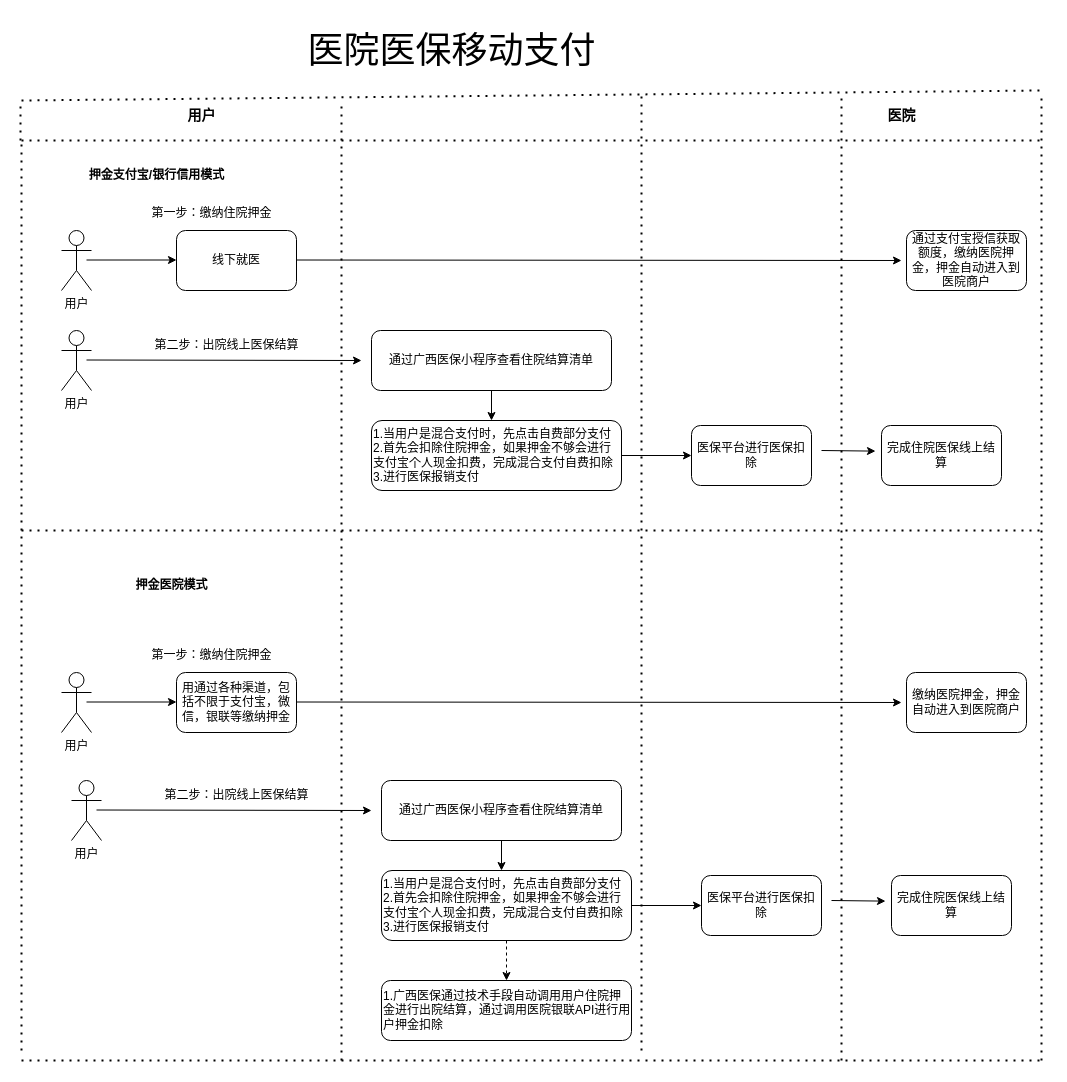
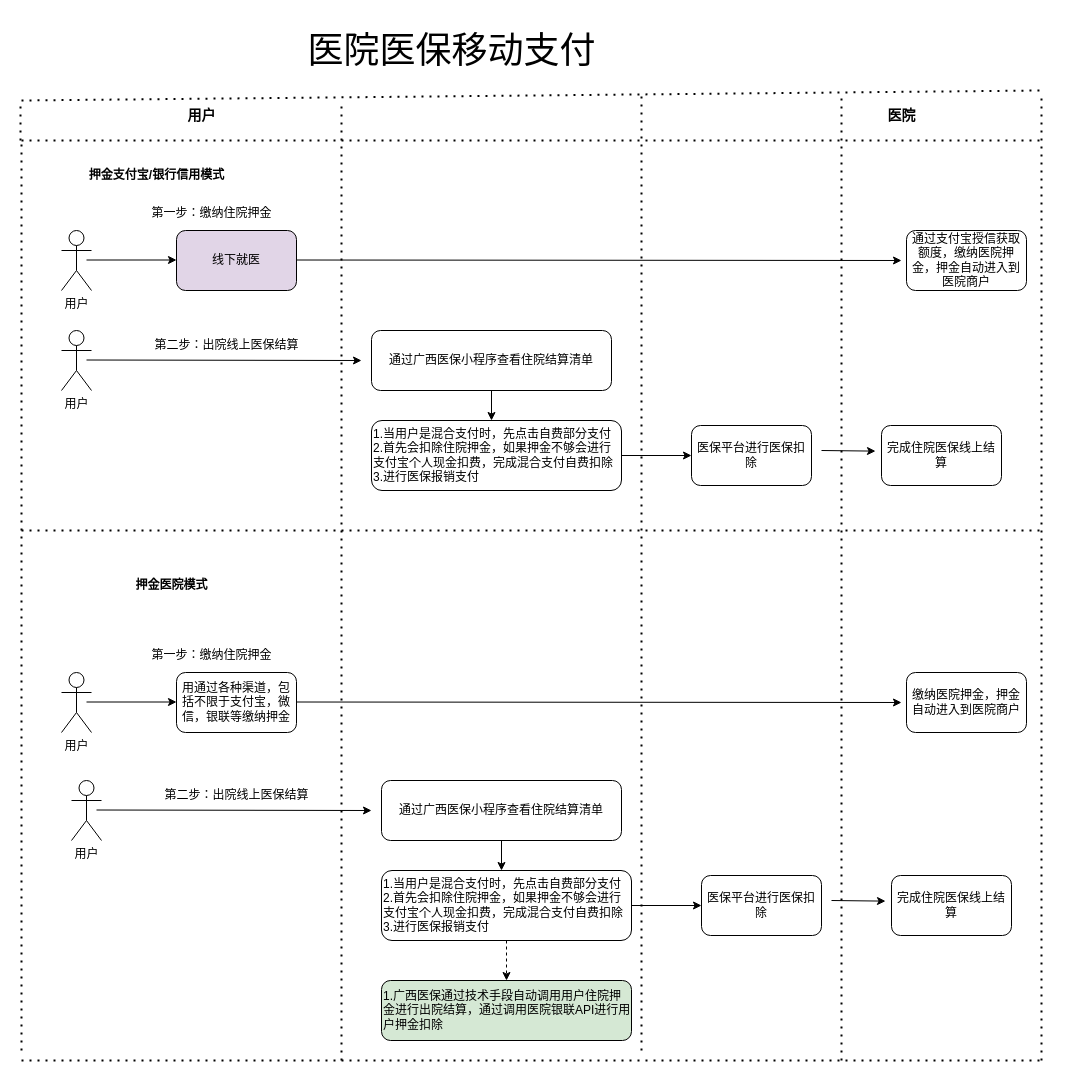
(237, 261) -> (237, 261)
(507, 1011) -> (507, 1011)
